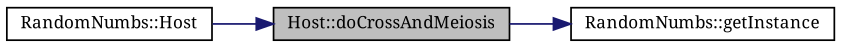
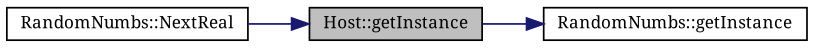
(109, 24) -> (127, 24)
(392, 24) -> (396, 24)
